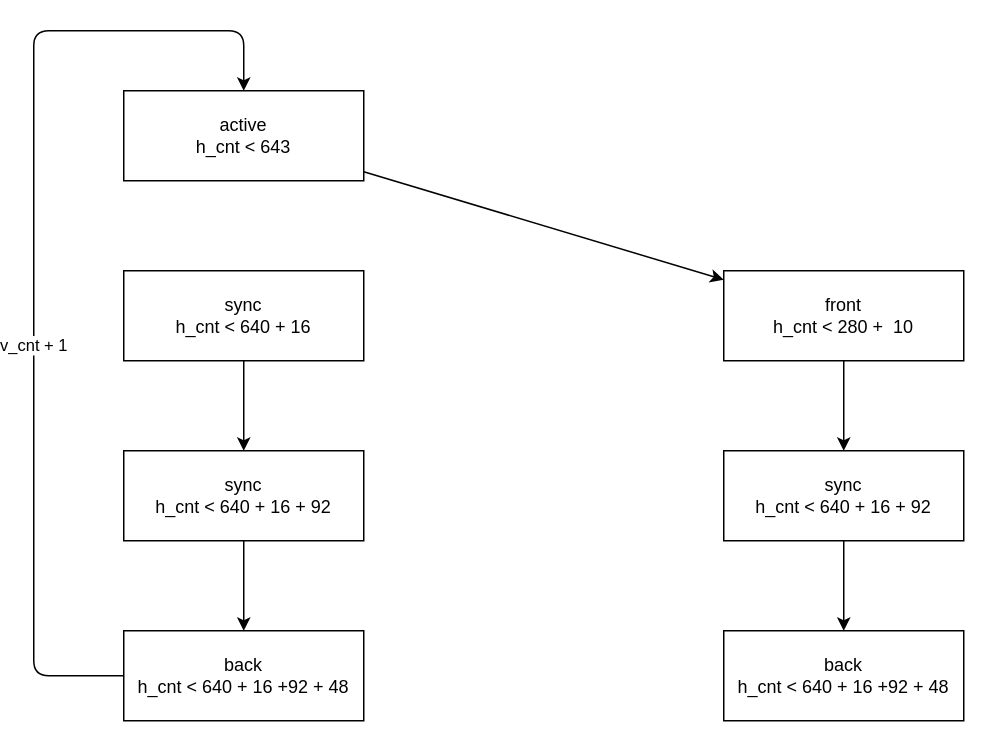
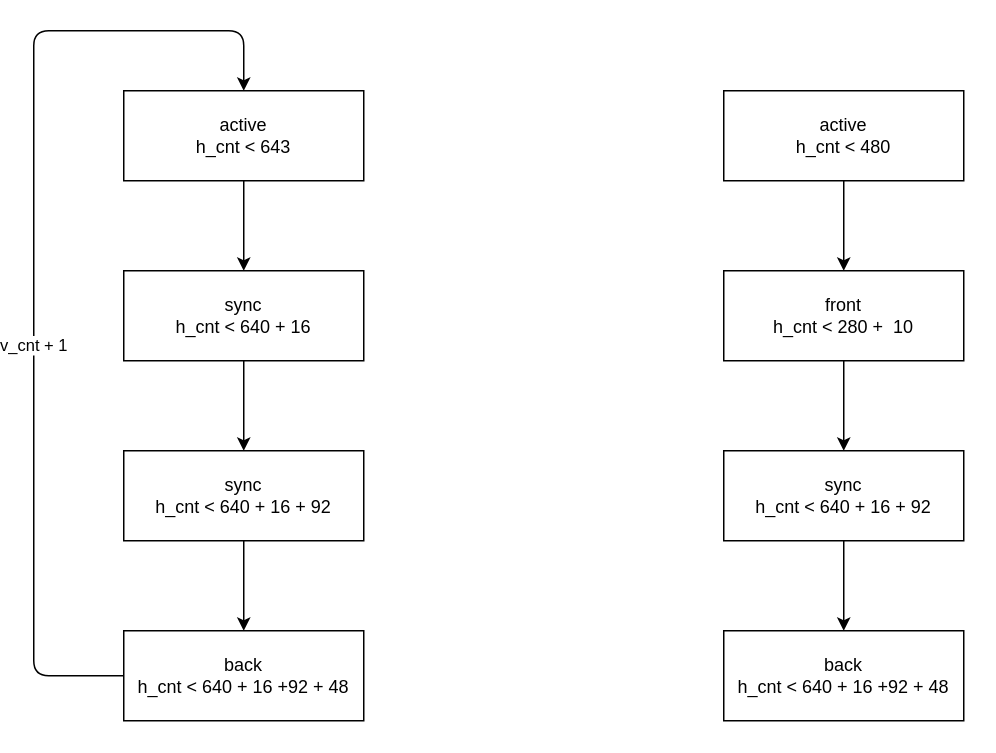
none -> (844, 136)
none -> (844, 221)
(539, 224) -> (244, 221)
